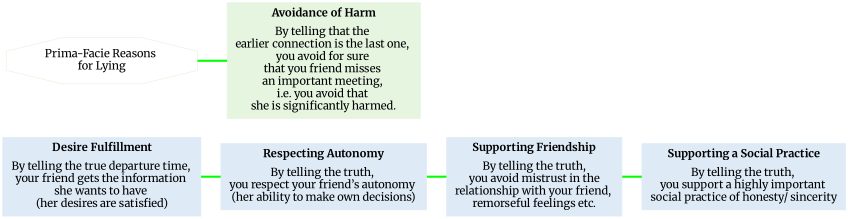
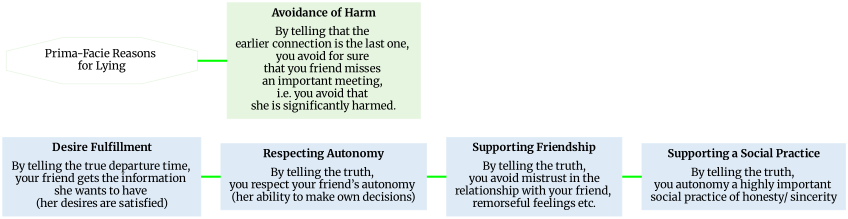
(744, 185) -> (744, 185)
